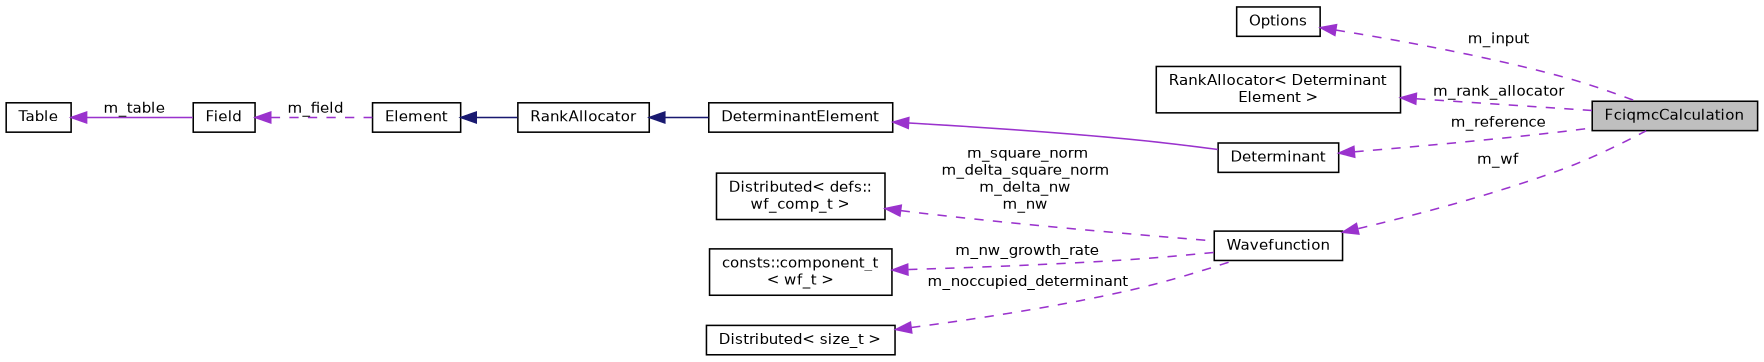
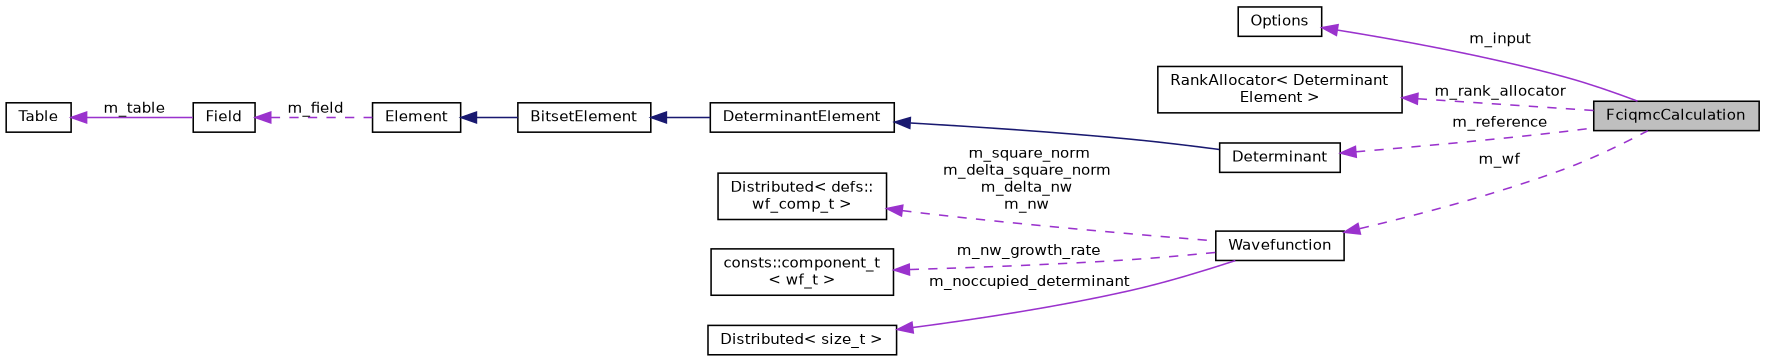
(1488, 59) -> (1489, 59)
(584, 117) -> (584, 117)
(1064, 133) -> (1065, 133)
(1074, 302) -> (1076, 302)
